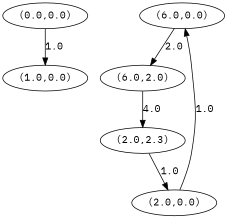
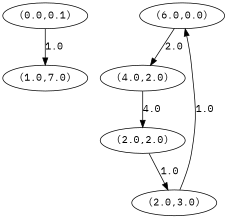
(45, 16) -> (45, 16)
(45, 78) -> (45, 78)
(143, 78) -> (143, 78)
(143, 140) -> (143, 140)
(174, 203) -> (174, 203)
